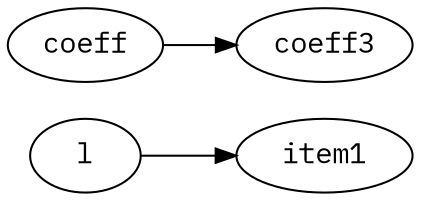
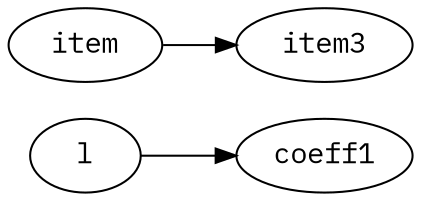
(85, 45) -> (85, 45)
(324, 45) -> (324, 45)
(324, 156) -> (324, 156)
